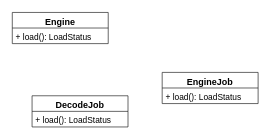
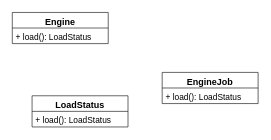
(80, 105) -> (80, 105)
